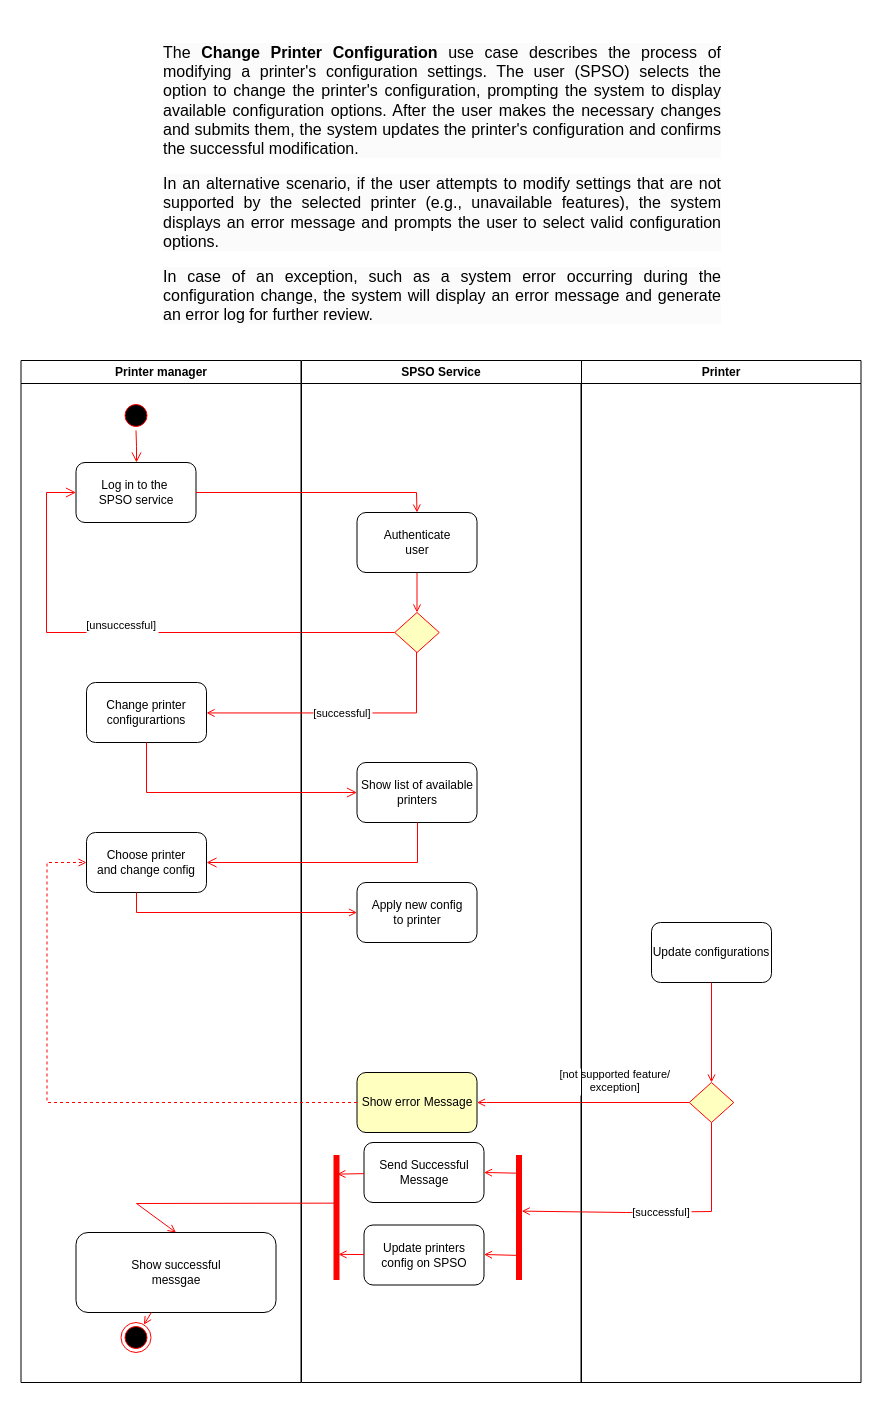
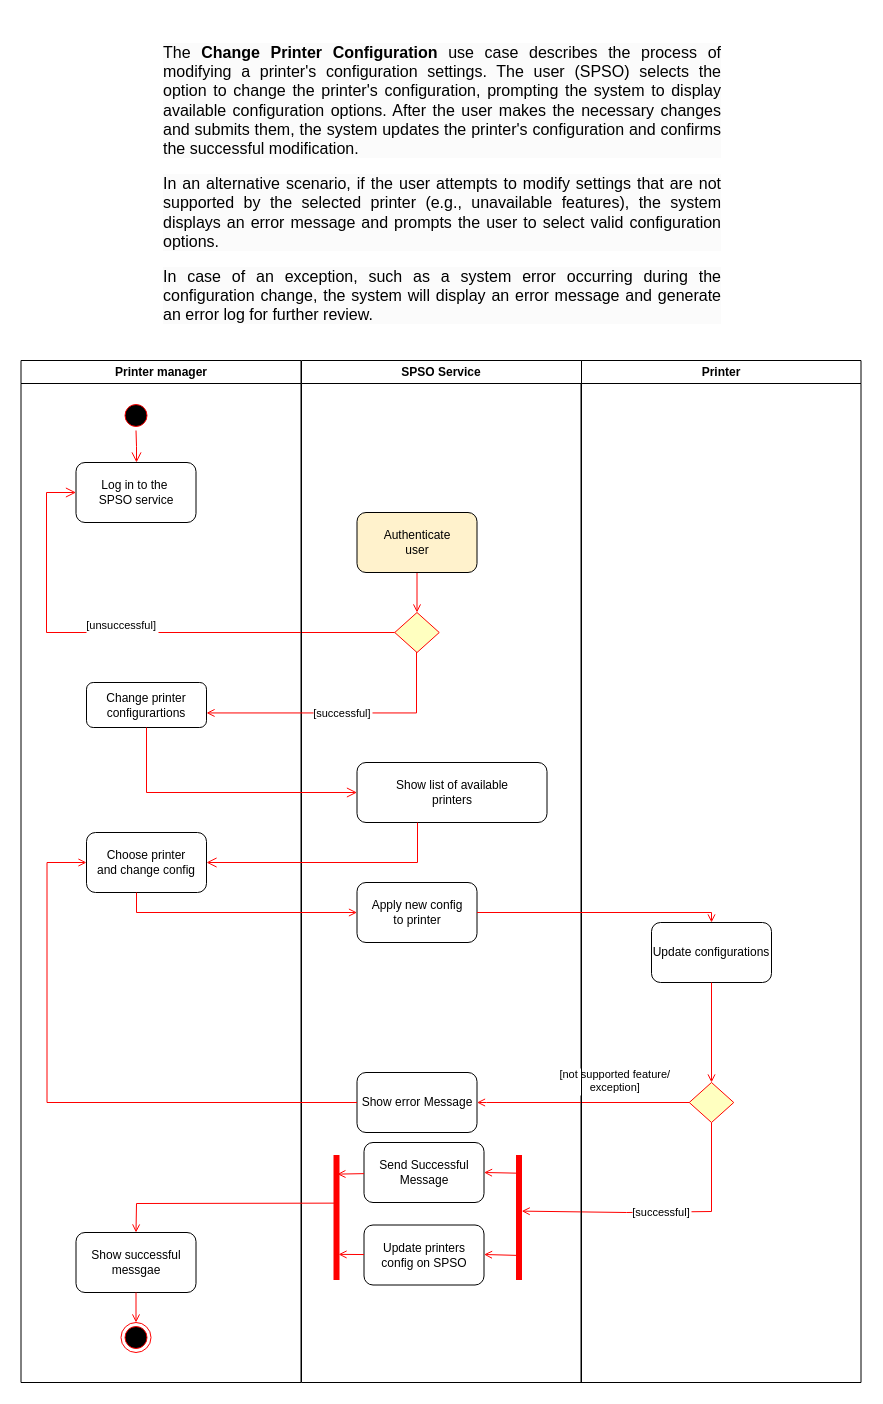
(314, 493) -> none
(417, 543) -> (417, 543)
(147, 713) -> (147, 705)
(417, 793) -> (452, 793)
none -> (597, 913)
(63, 1103) -> (63, 1103)
(417, 1103) -> (417, 1103)
(176, 1273) -> (136, 1263)
